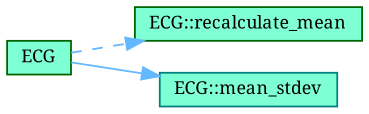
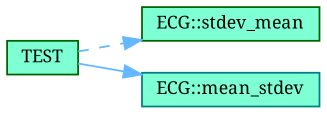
(248, 24) -> (231, 24)
(39, 58) -> (43, 58)
